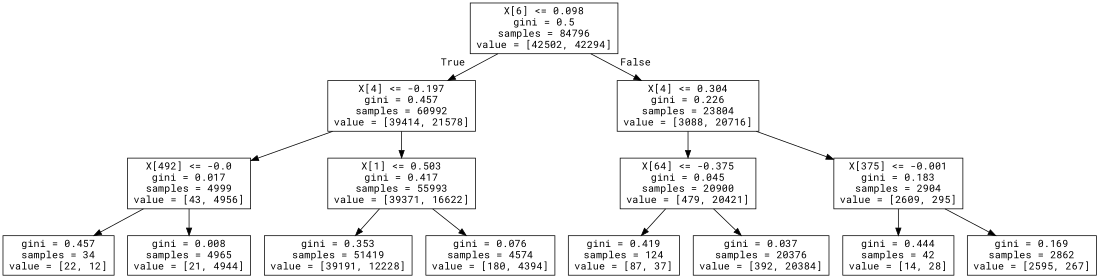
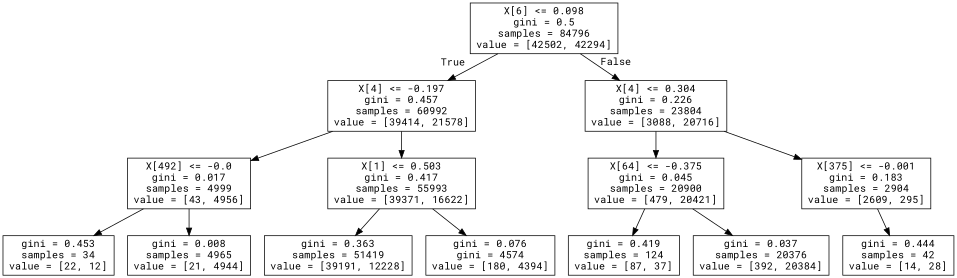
(59, 255) -> (59, 255)
(338, 255) -> (338, 255)
(490, 255) -> (490, 255)
(1032, 255) -> none
